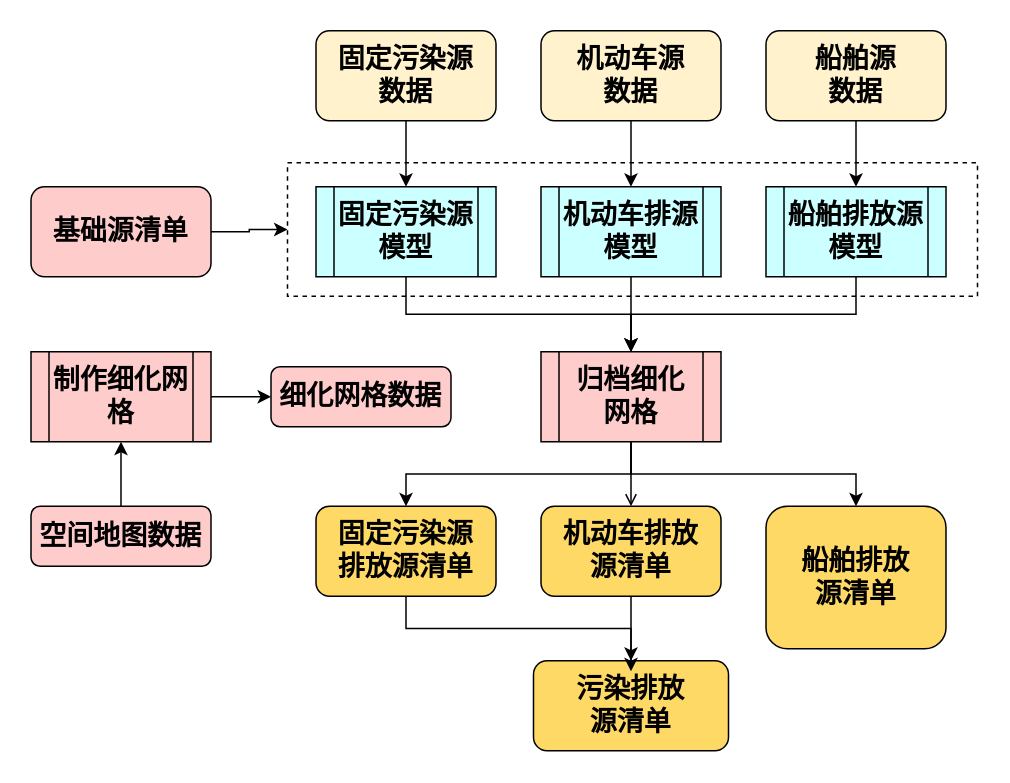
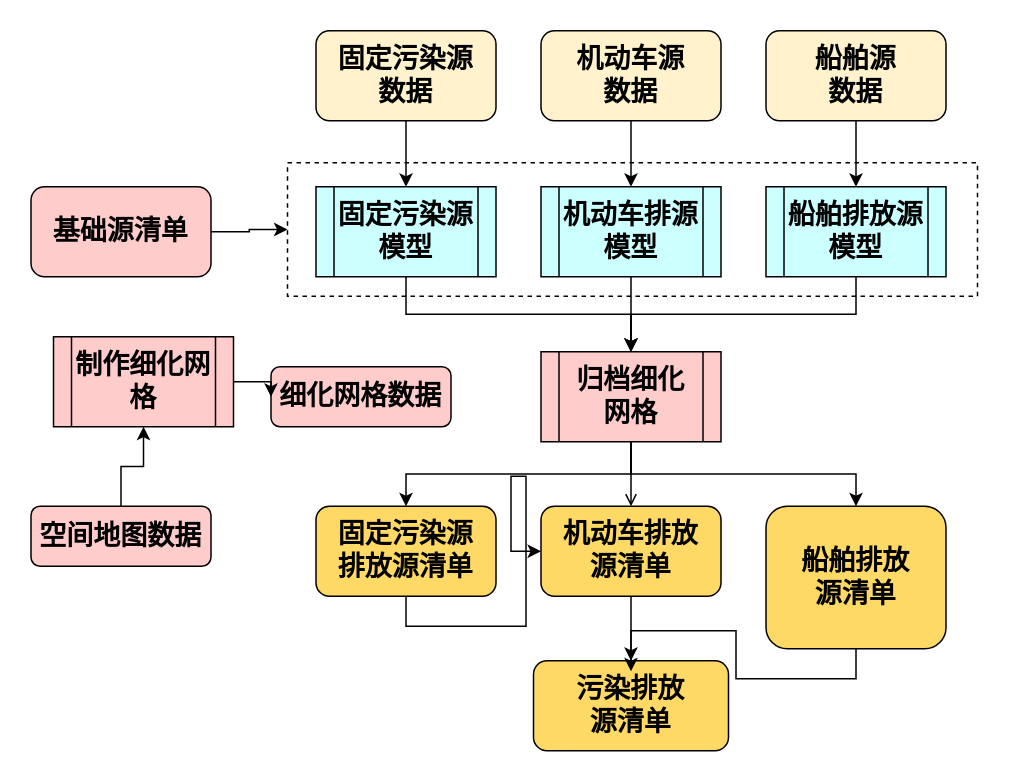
(121, 397) -> (143, 382)
(514, 629) -> (526, 558)
none -> (736, 679)
